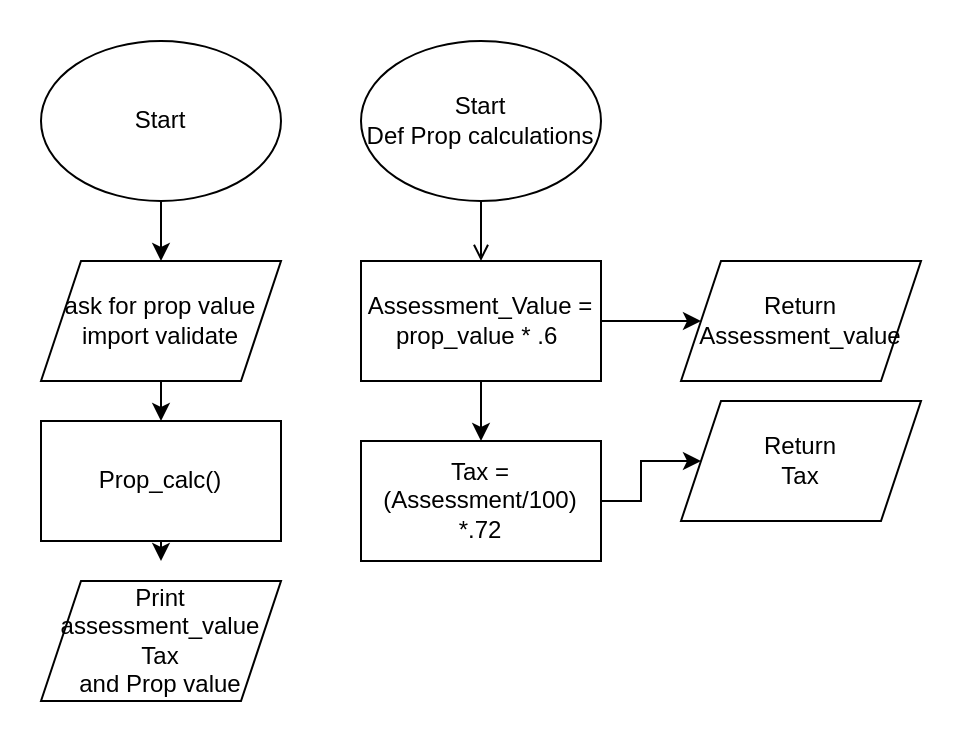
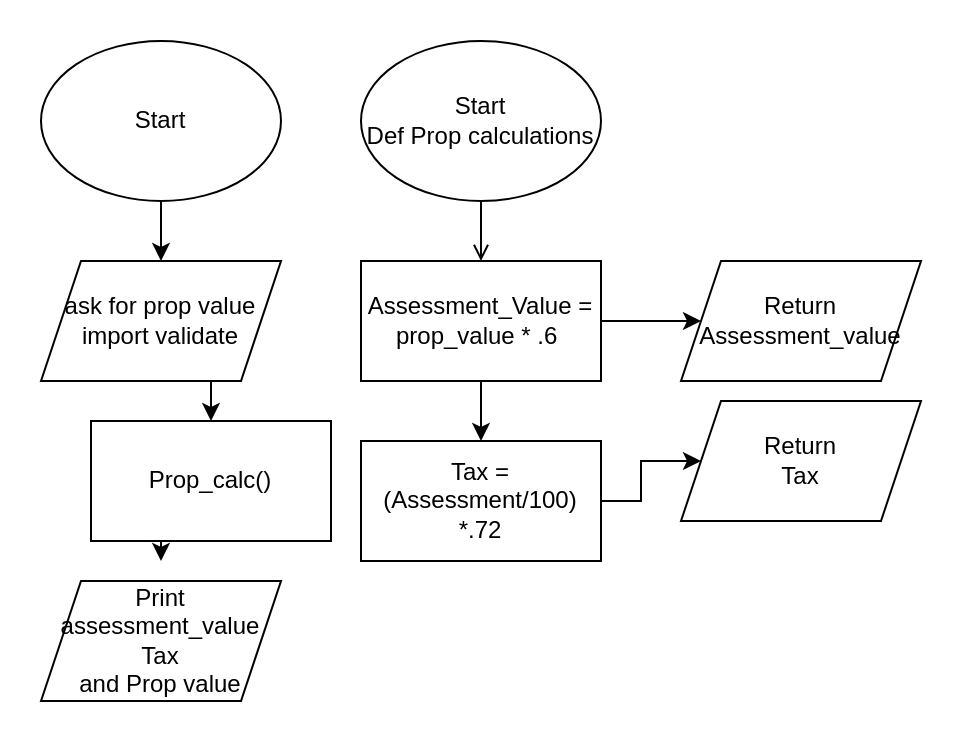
(161, 481) -> (211, 481)
